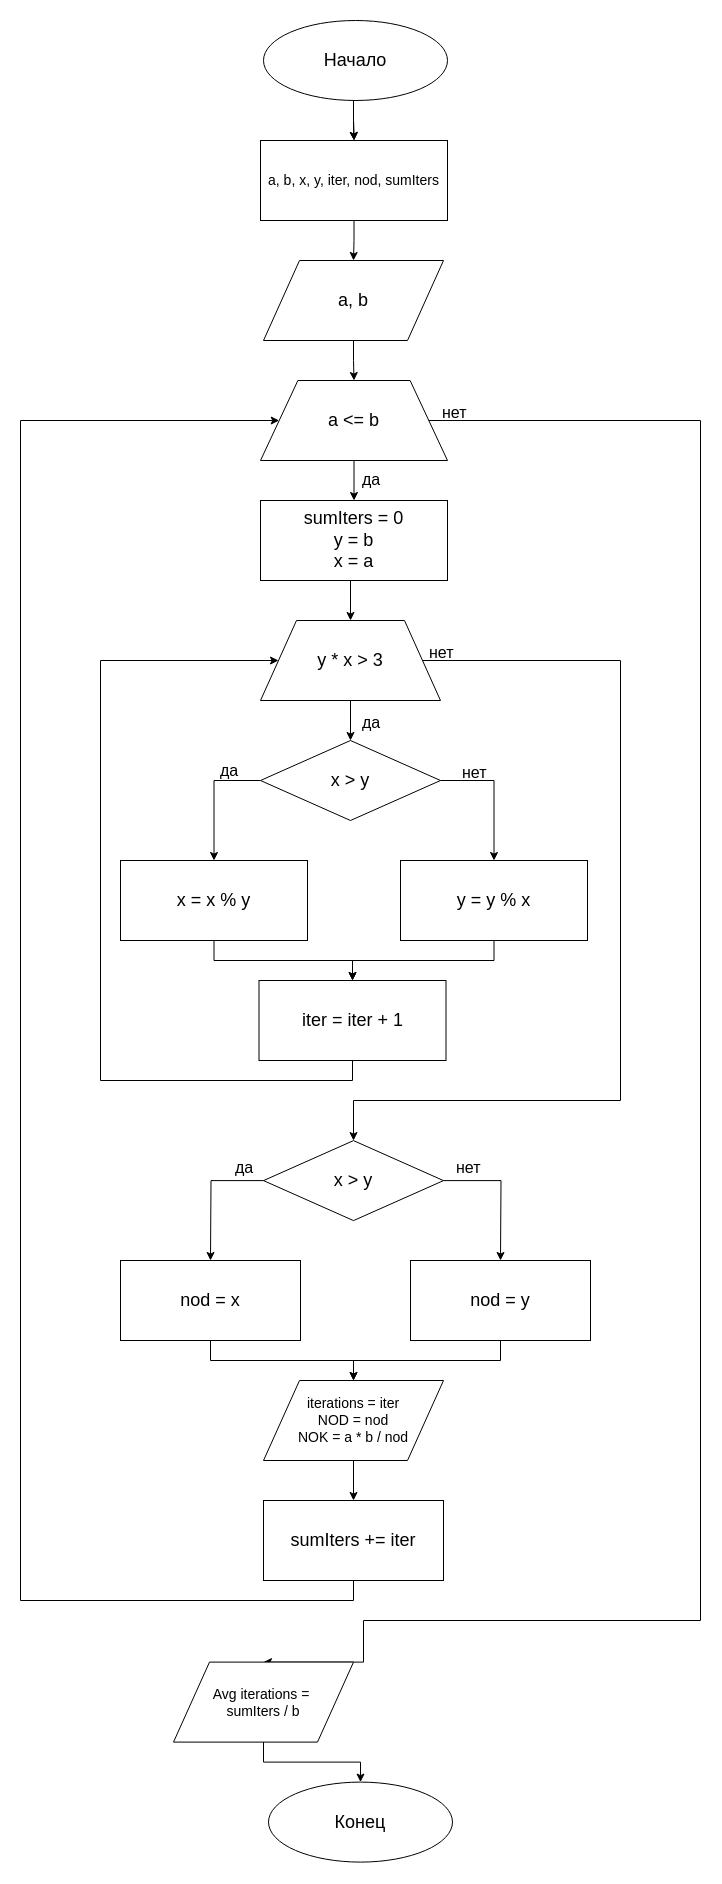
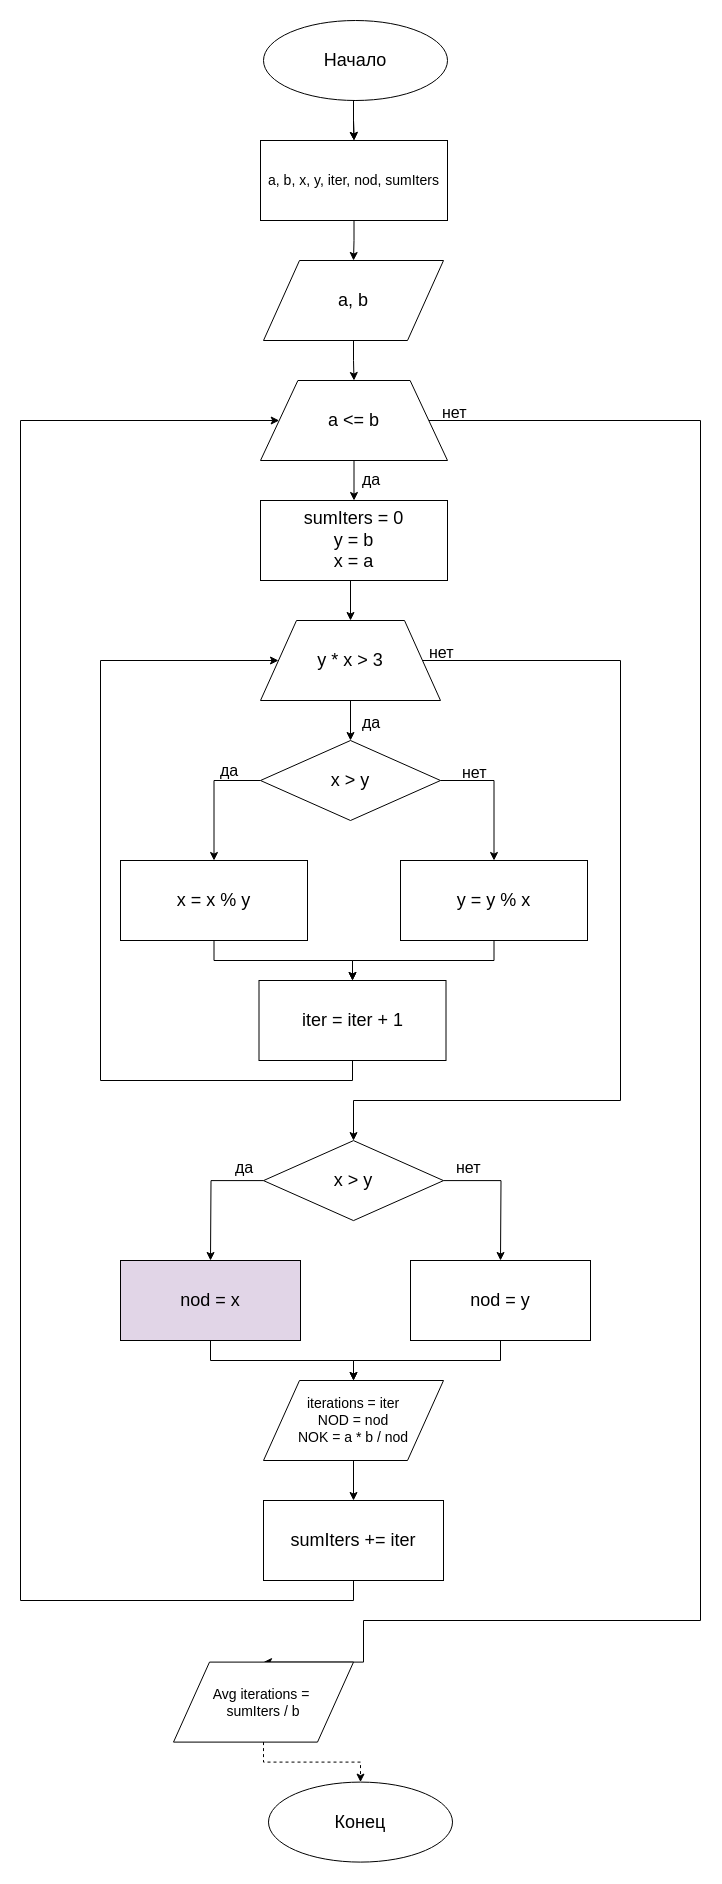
(211, 1301) -> (211, 1301)
(309, 1762) -> (309, 1762)
